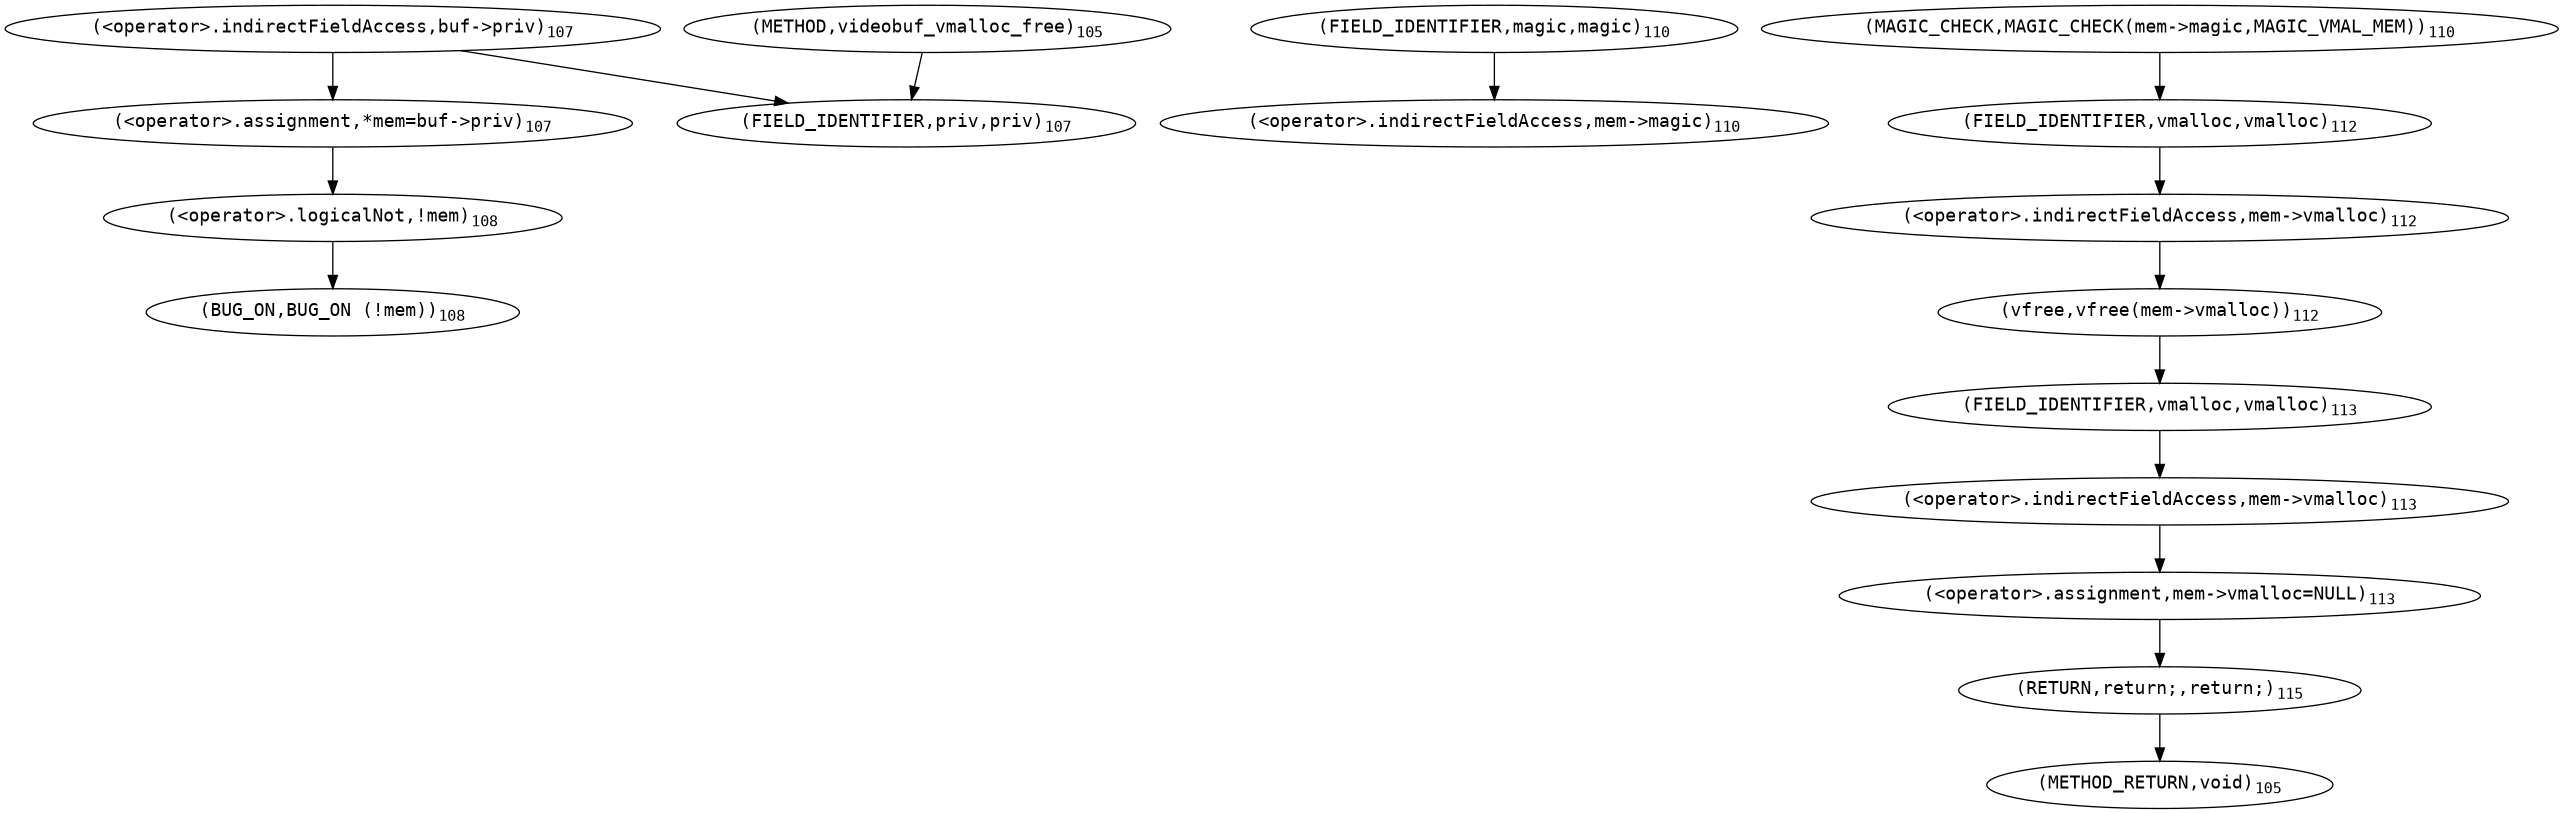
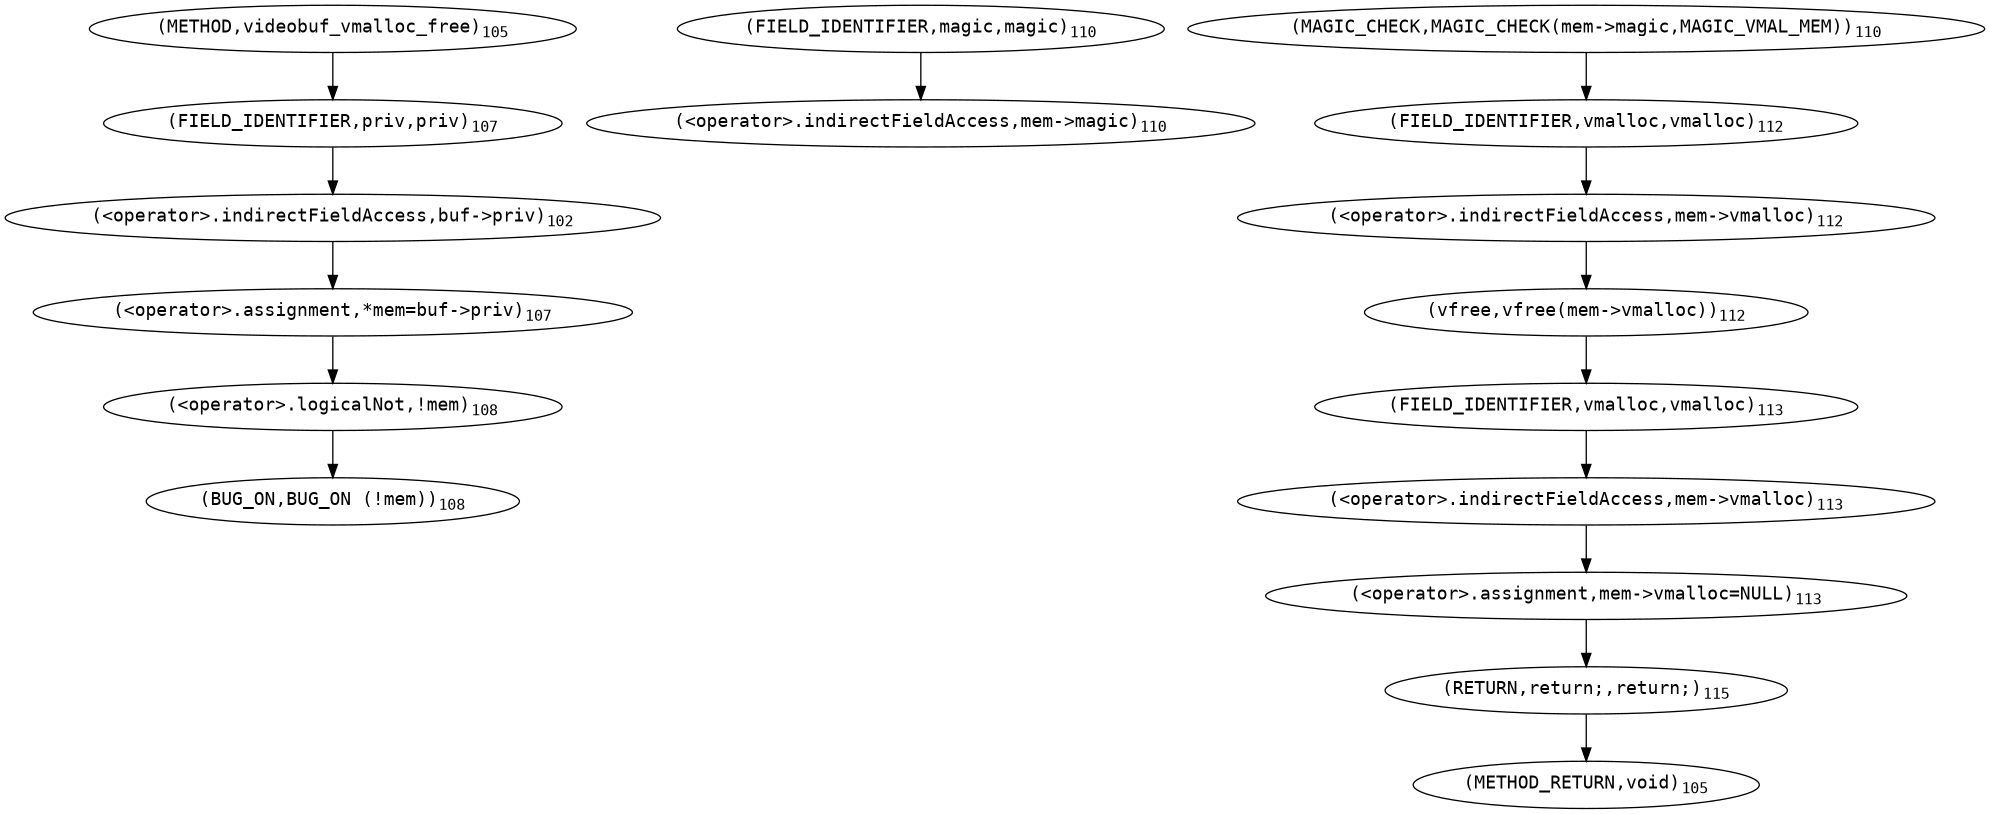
(561, 27) -> (561, 216)
(618, 76) -> (333, 164)
